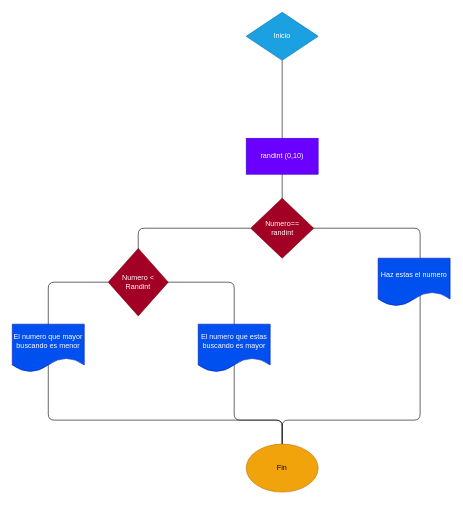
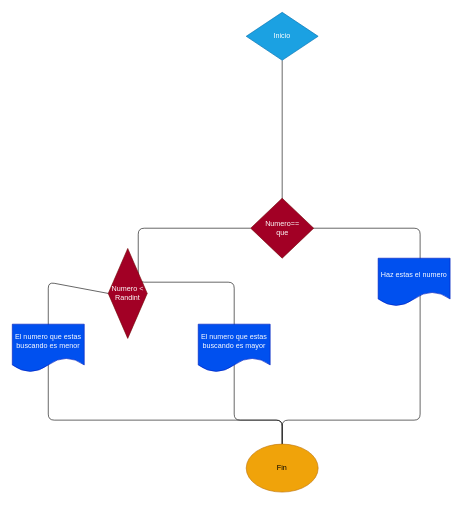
(282, 156) -> none
(283, 228) -> (283, 228)
(138, 282) -> (128, 294)
(48, 341) -> (48, 341)
